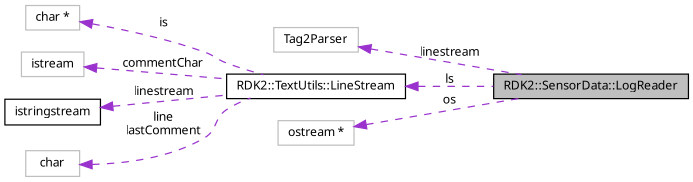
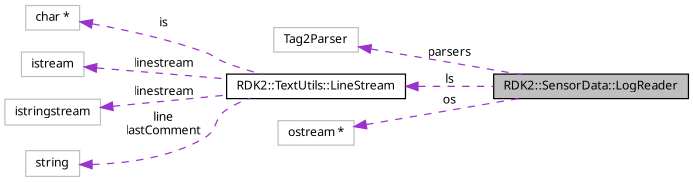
(450, 53) -> (450, 53)
(164, 64) -> (164, 64)
(53, 112) -> (53, 112)
(53, 164) -> (53, 164)
